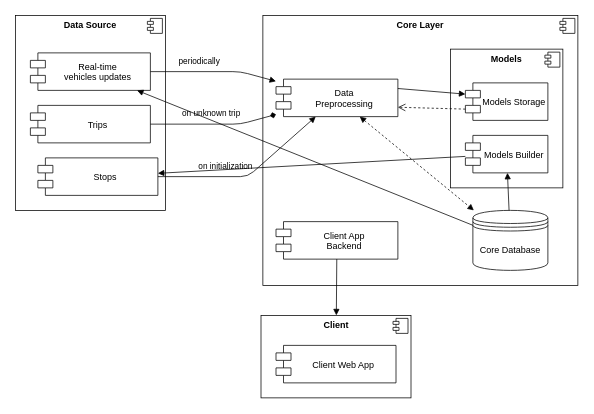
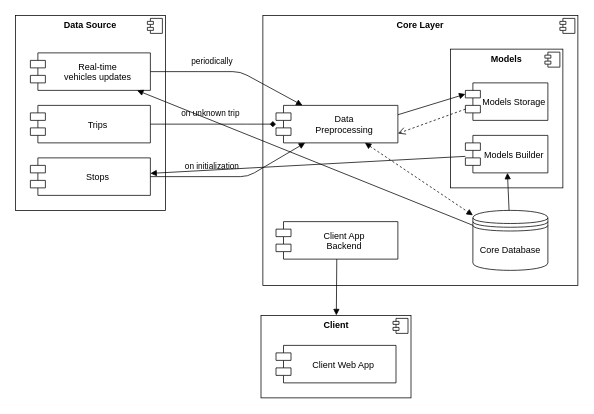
(337, 98) -> (337, 124)
(98, 177) -> (90, 177)
